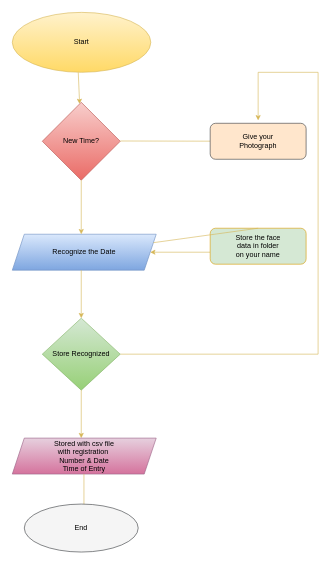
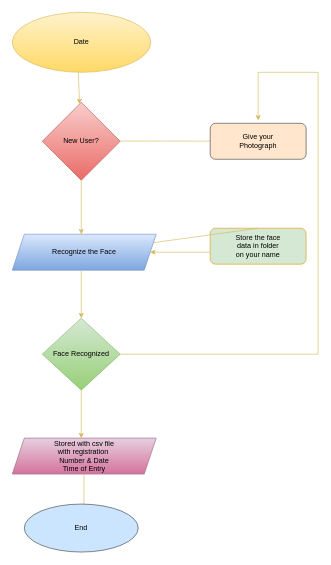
(82, 42) -> (82, 42)
(81, 141) -> (81, 141)
(84, 252) -> (84, 252)
(81, 354) -> (81, 354)
(81, 528) -> (81, 528)
